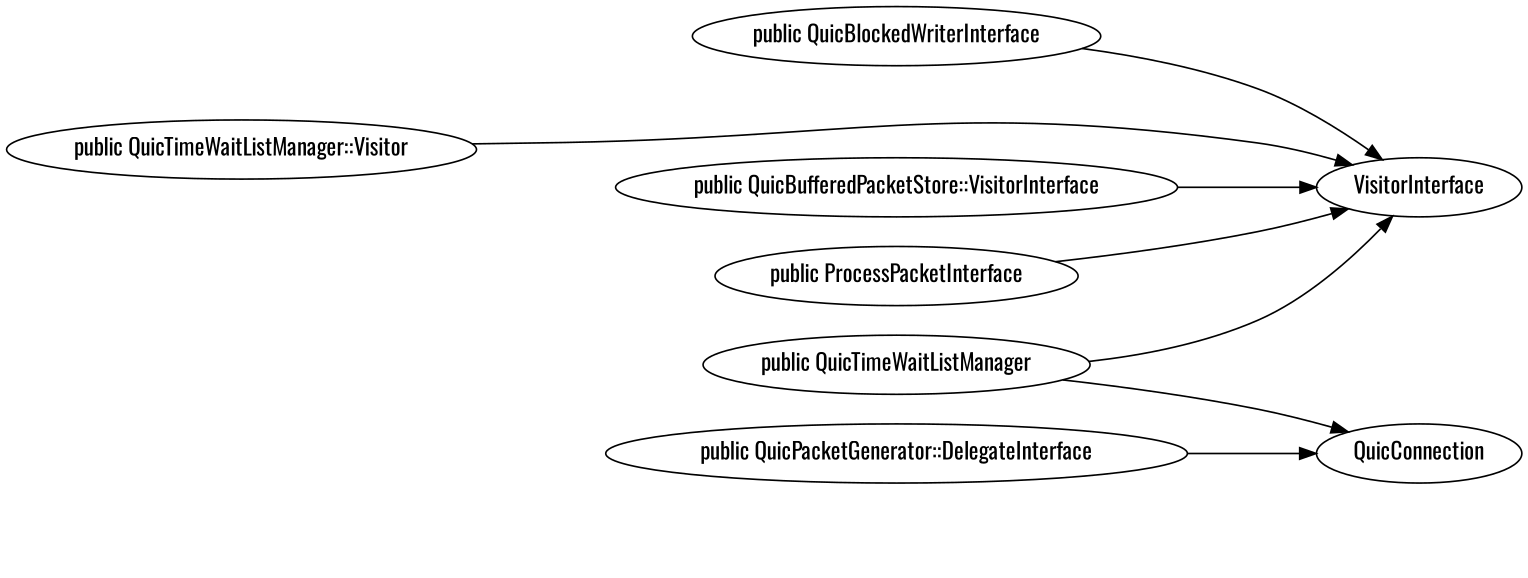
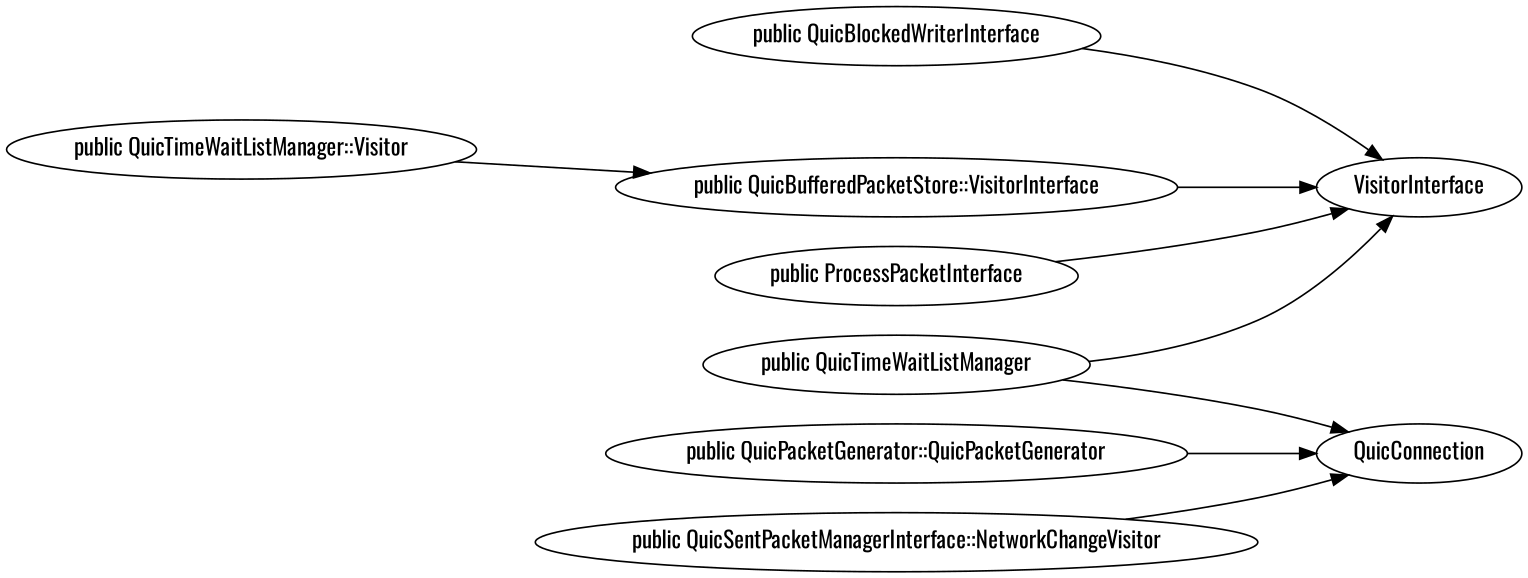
(905, 125) -> (544, 167)
(897, 453) -> (897, 453)
none -> (897, 542)
